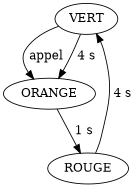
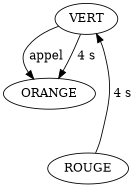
(67, 127) -> none
